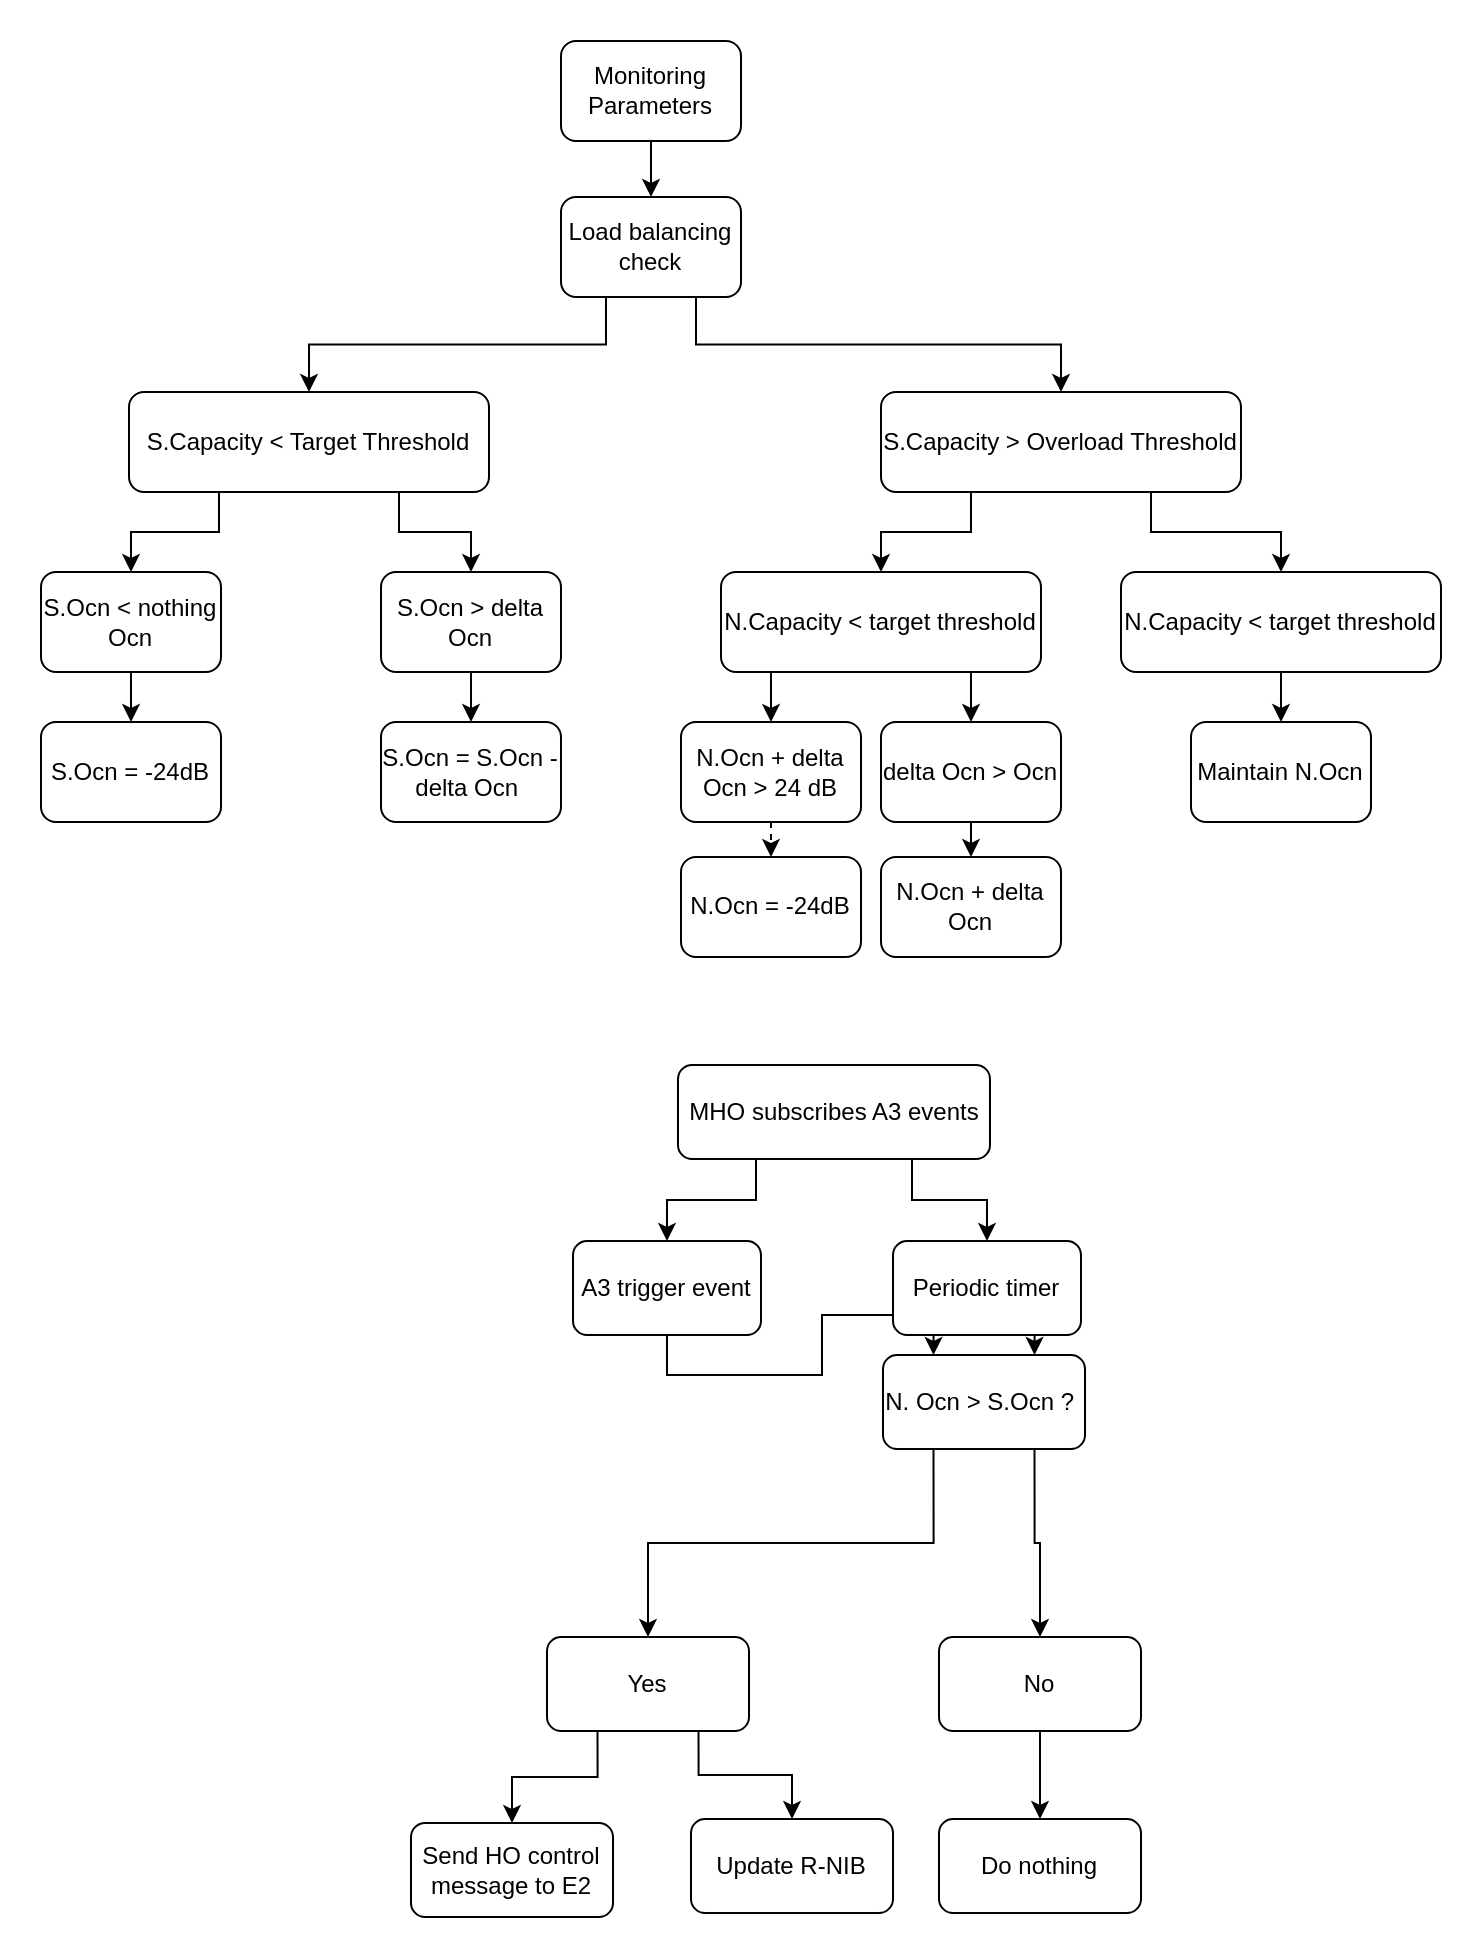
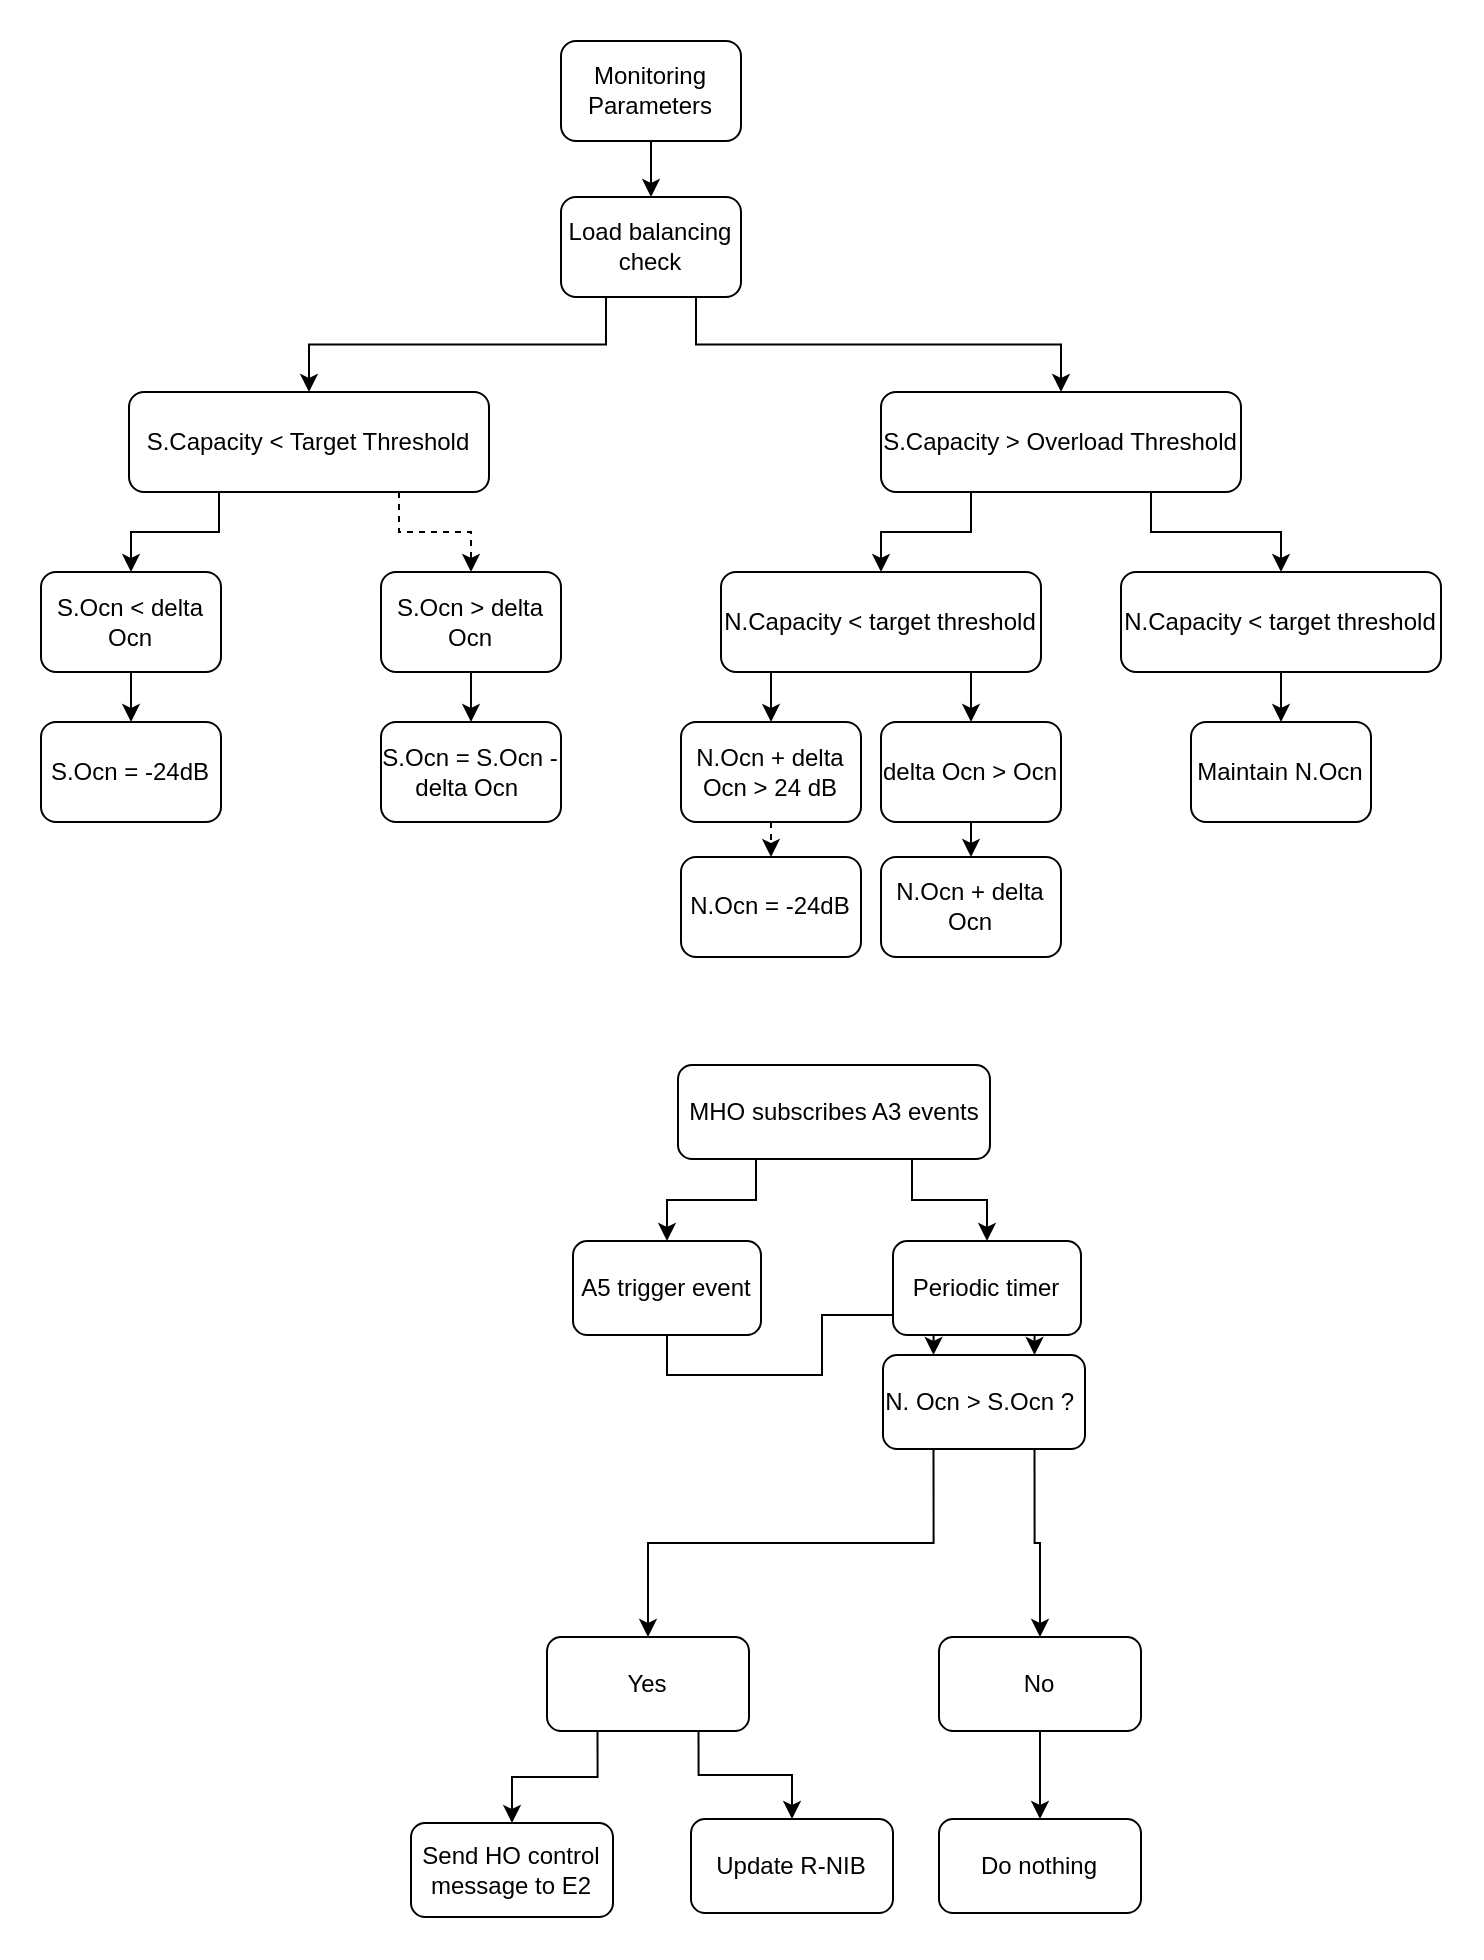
(427, 532) -> (427, 532)
(131, 623) -> (131, 623)
(667, 1289) -> (667, 1289)
